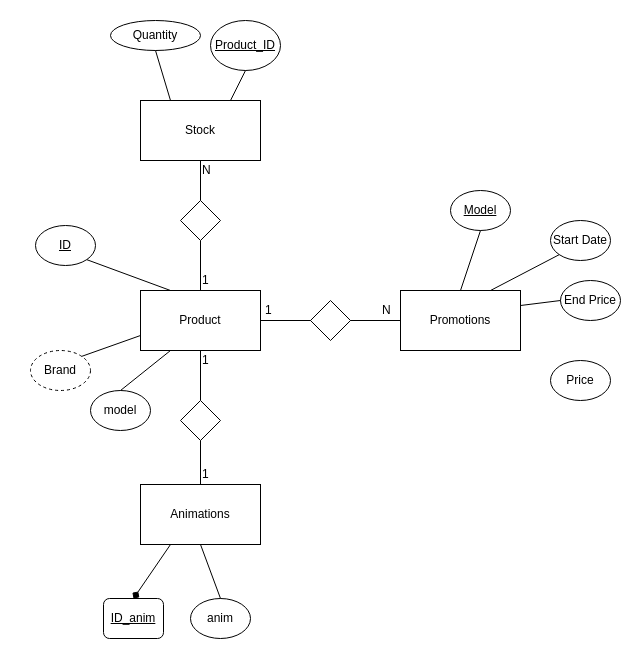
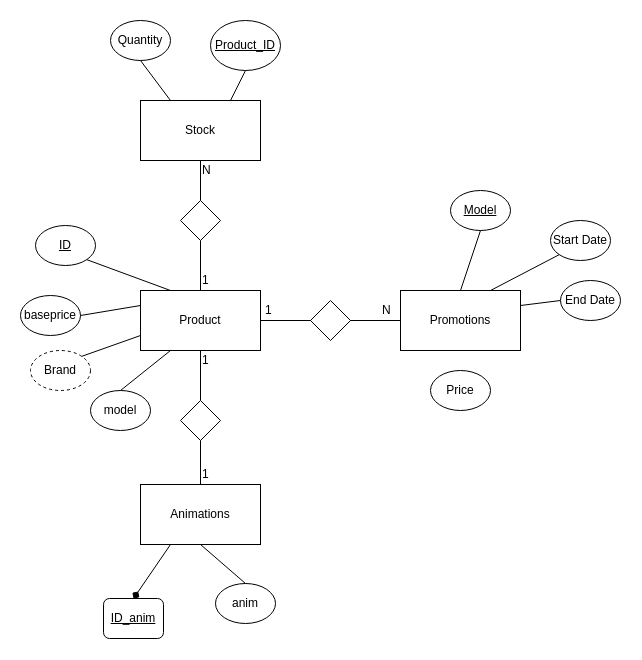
(156, 36) -> (141, 41)
(591, 301) -> (591, 301)
none -> (111, 311)
none -> (51, 316)
(581, 381) -> (461, 391)
(221, 619) -> (246, 604)
